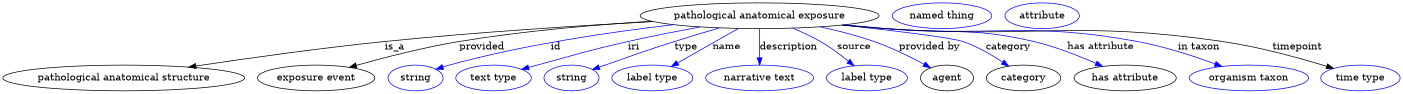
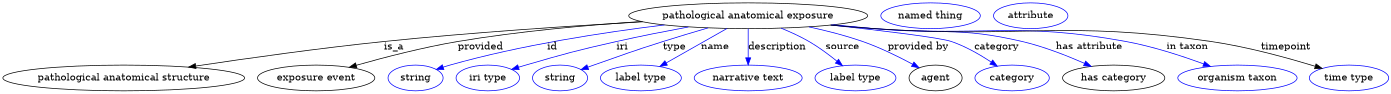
(494, 78) -> (488, 78)
(1024, 78) -> (1012, 78)
(1125, 78) -> (1114, 78)
